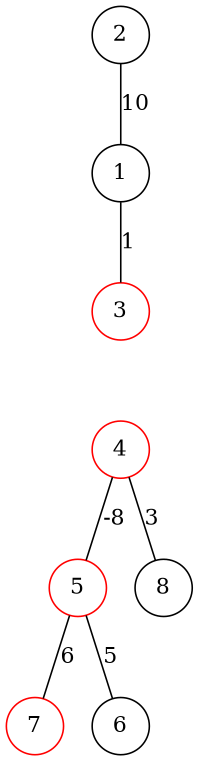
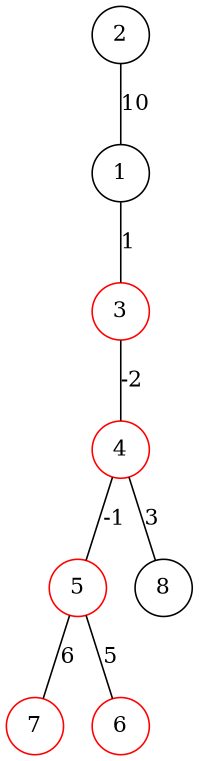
none -> (121, 381)
(114, 519) -> (114, 519)
(121, 726) -> (121, 726)
